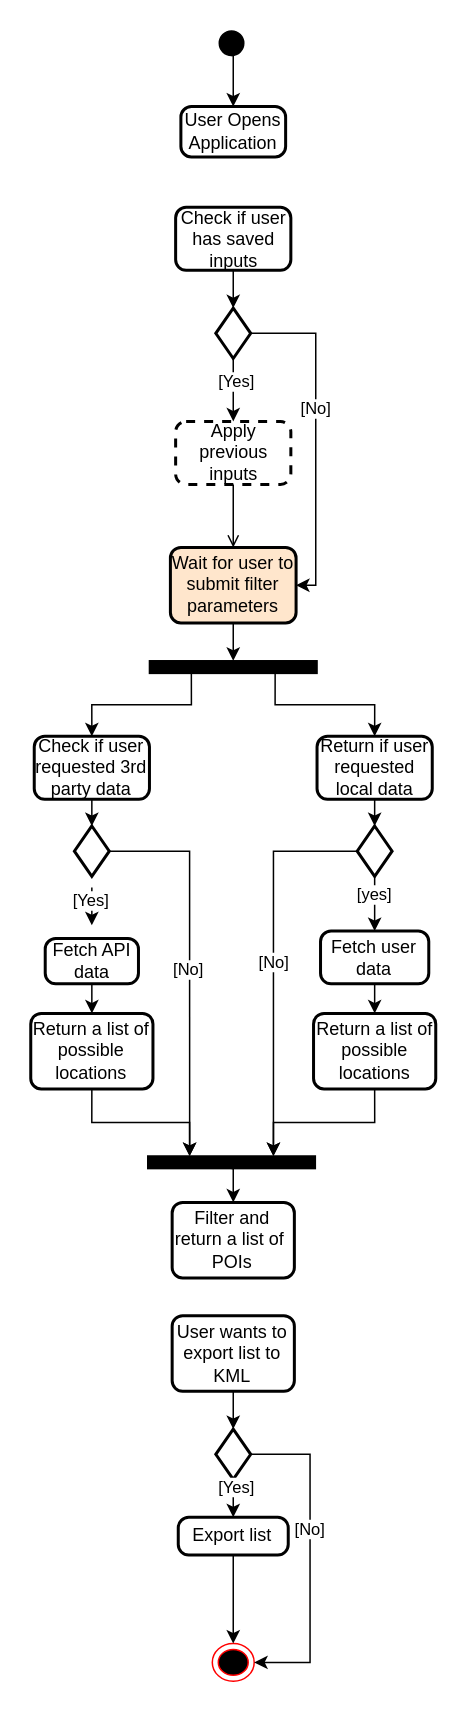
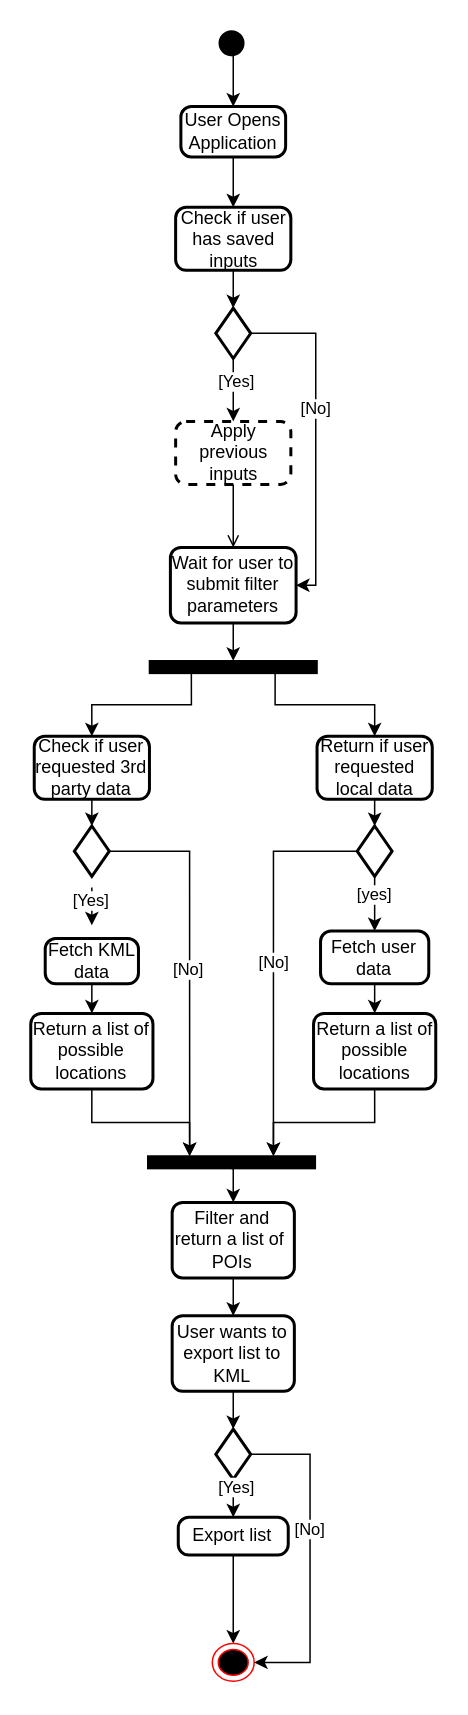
none -> (233, 177)
(233, 585) -> (233, 585)
(92, 961) -> (92, 961)
none -> (233, 1292)
